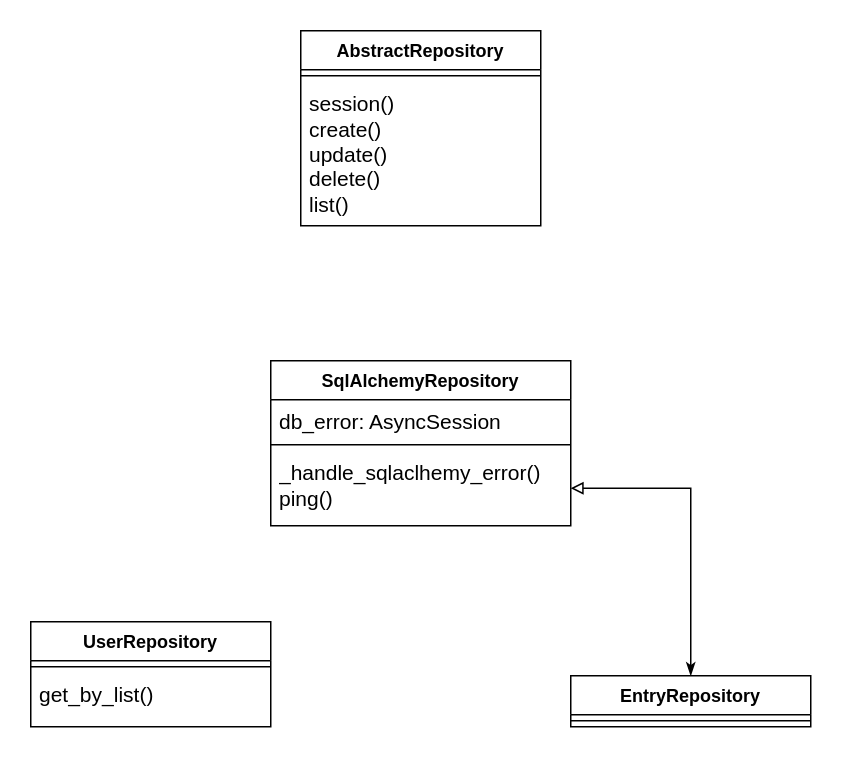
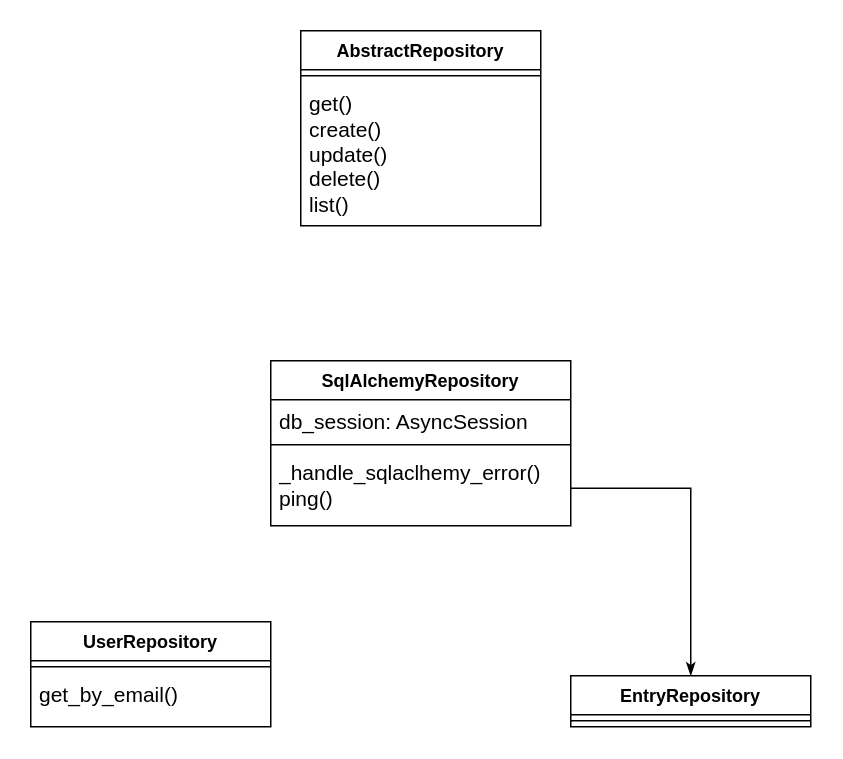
(353, 146) -> (350, 146)
(384, 421) -> (391, 421)
(584, 488) -> (579, 488)
(101, 694) -> (106, 694)
